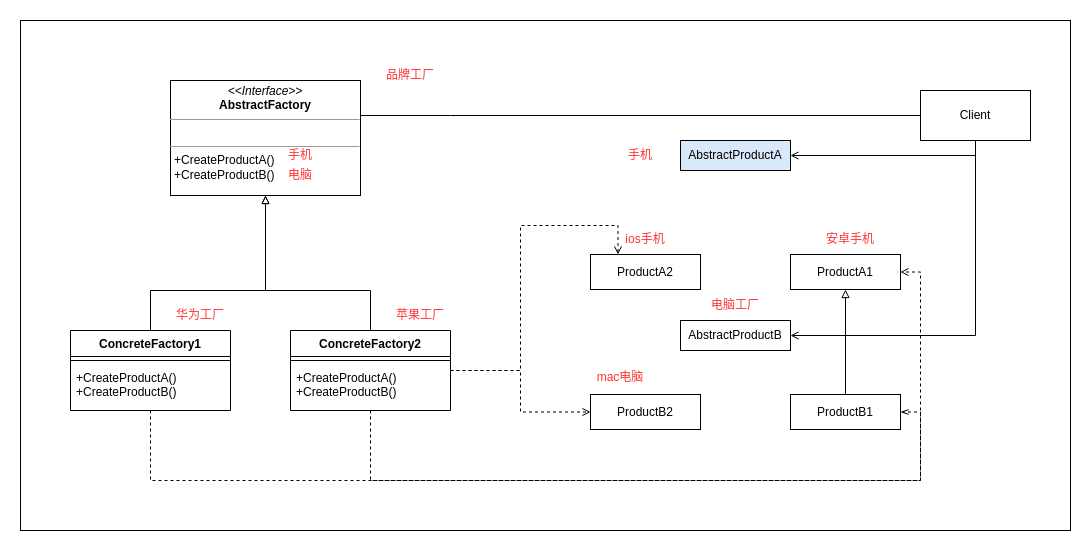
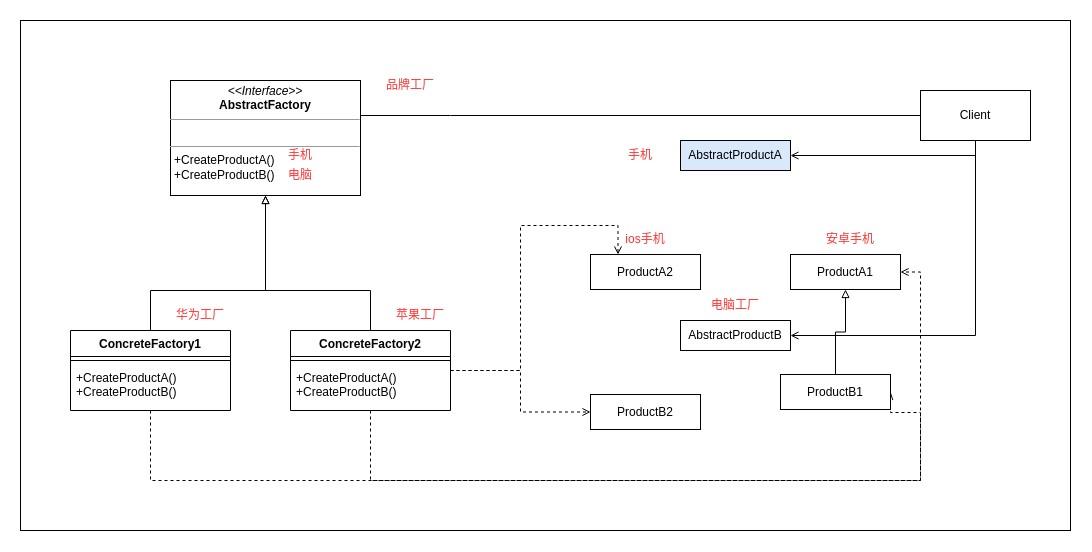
(411, 76) -> (411, 86)
(621, 378) -> none
(846, 412) -> (836, 392)
